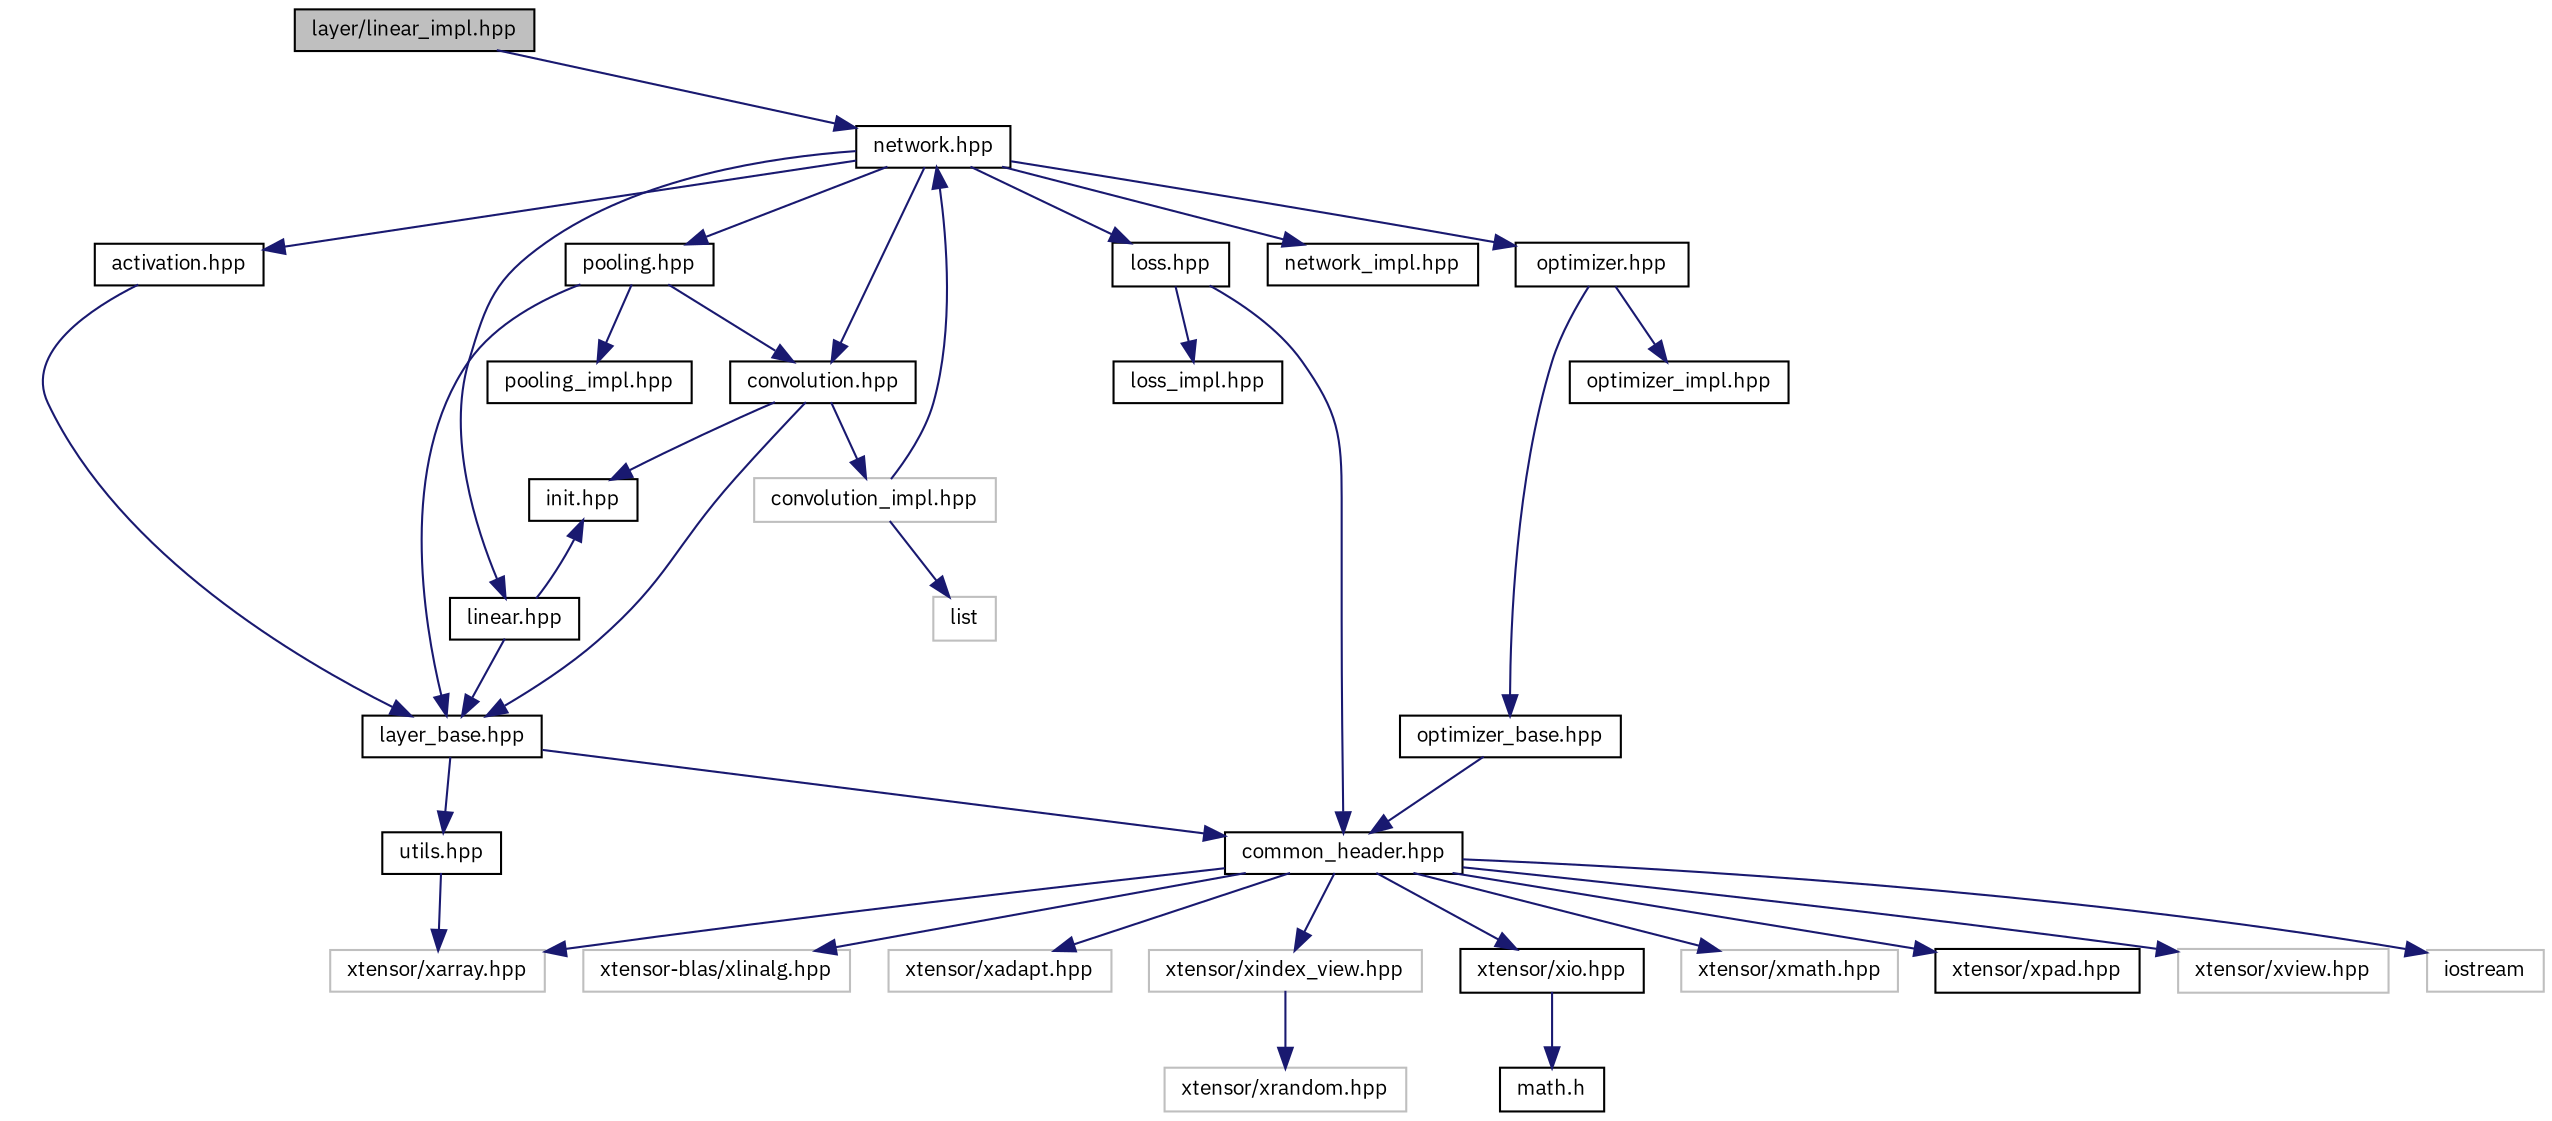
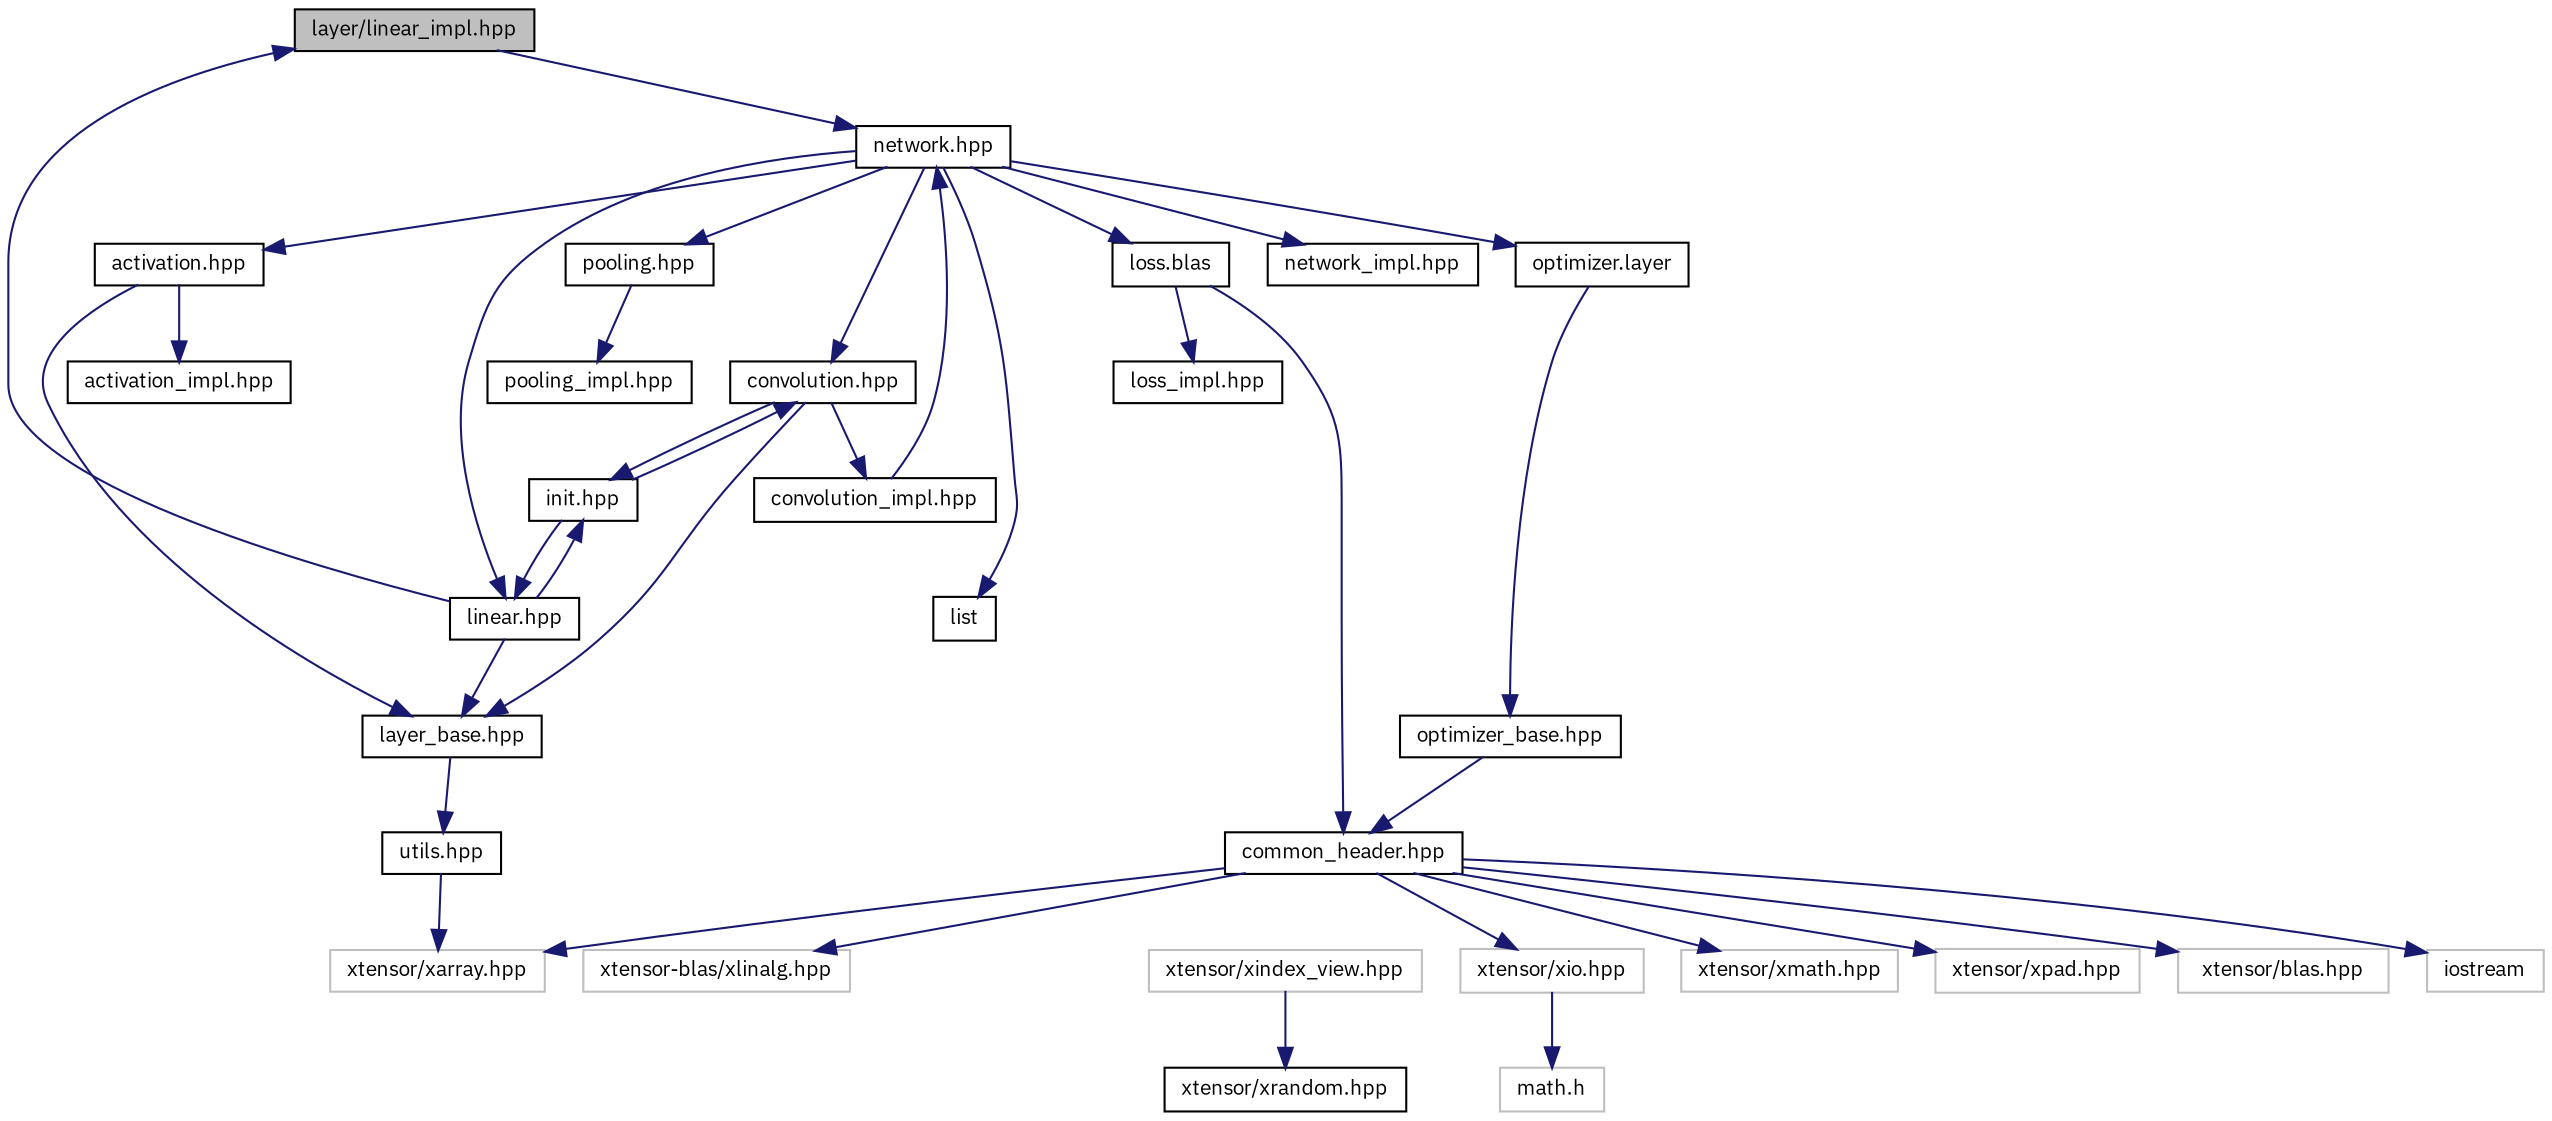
(1171, 265) -> (1171, 265)
(1602, 265) -> (1602, 265)
(722, 318) -> (705, 447)
none -> (179, 382)
(1679, 382) -> none
none -> (12, 394)
(430, 457) -> none
(875, 500) -> (875, 500)
none -> (541, 549)
(913, 551) -> (1005, 371)
(965, 619) -> (965, 619)
(873, 792) -> none
(1319, 902) -> none
(1000, 971) -> none
(1552, 971) -> (1552, 971)
(2038, 971) -> (2038, 971)
(2283, 971) -> (2283, 971)
(1285, 1090) -> (1285, 1090)
(1552, 1090) -> (1552, 1090)
